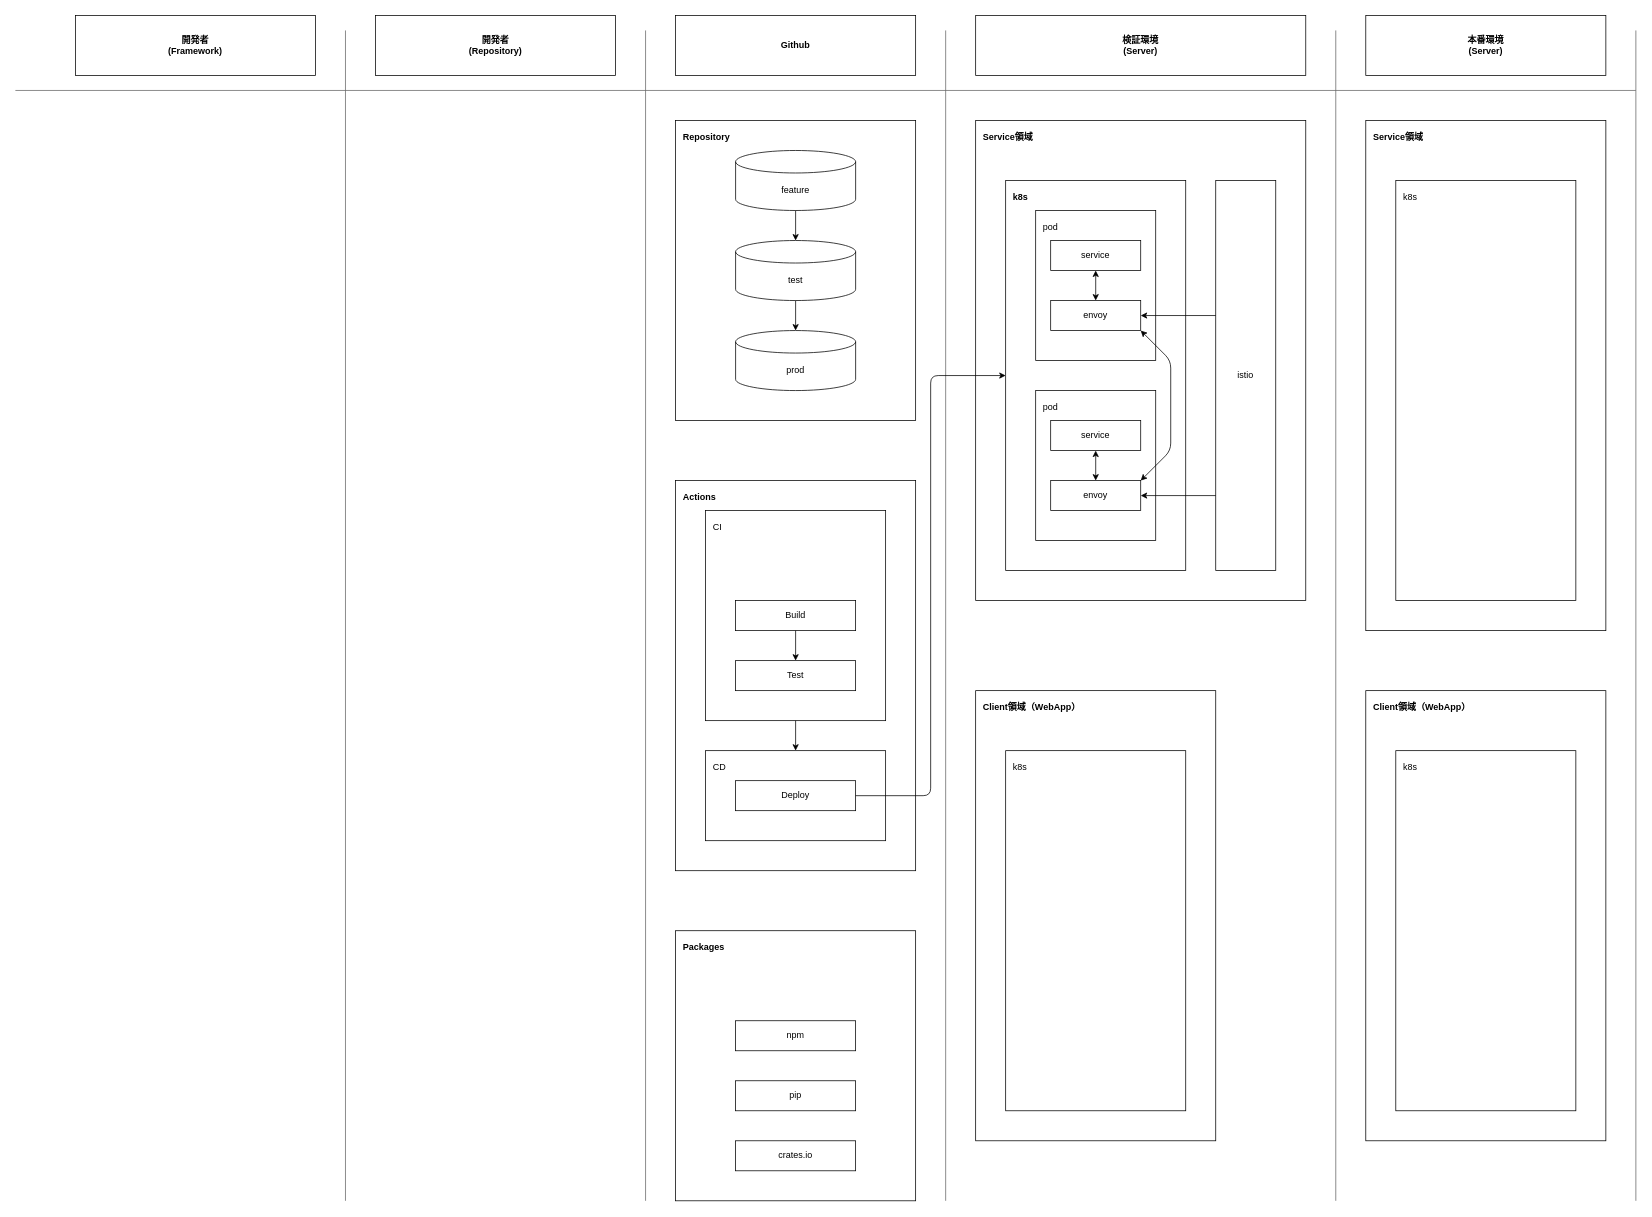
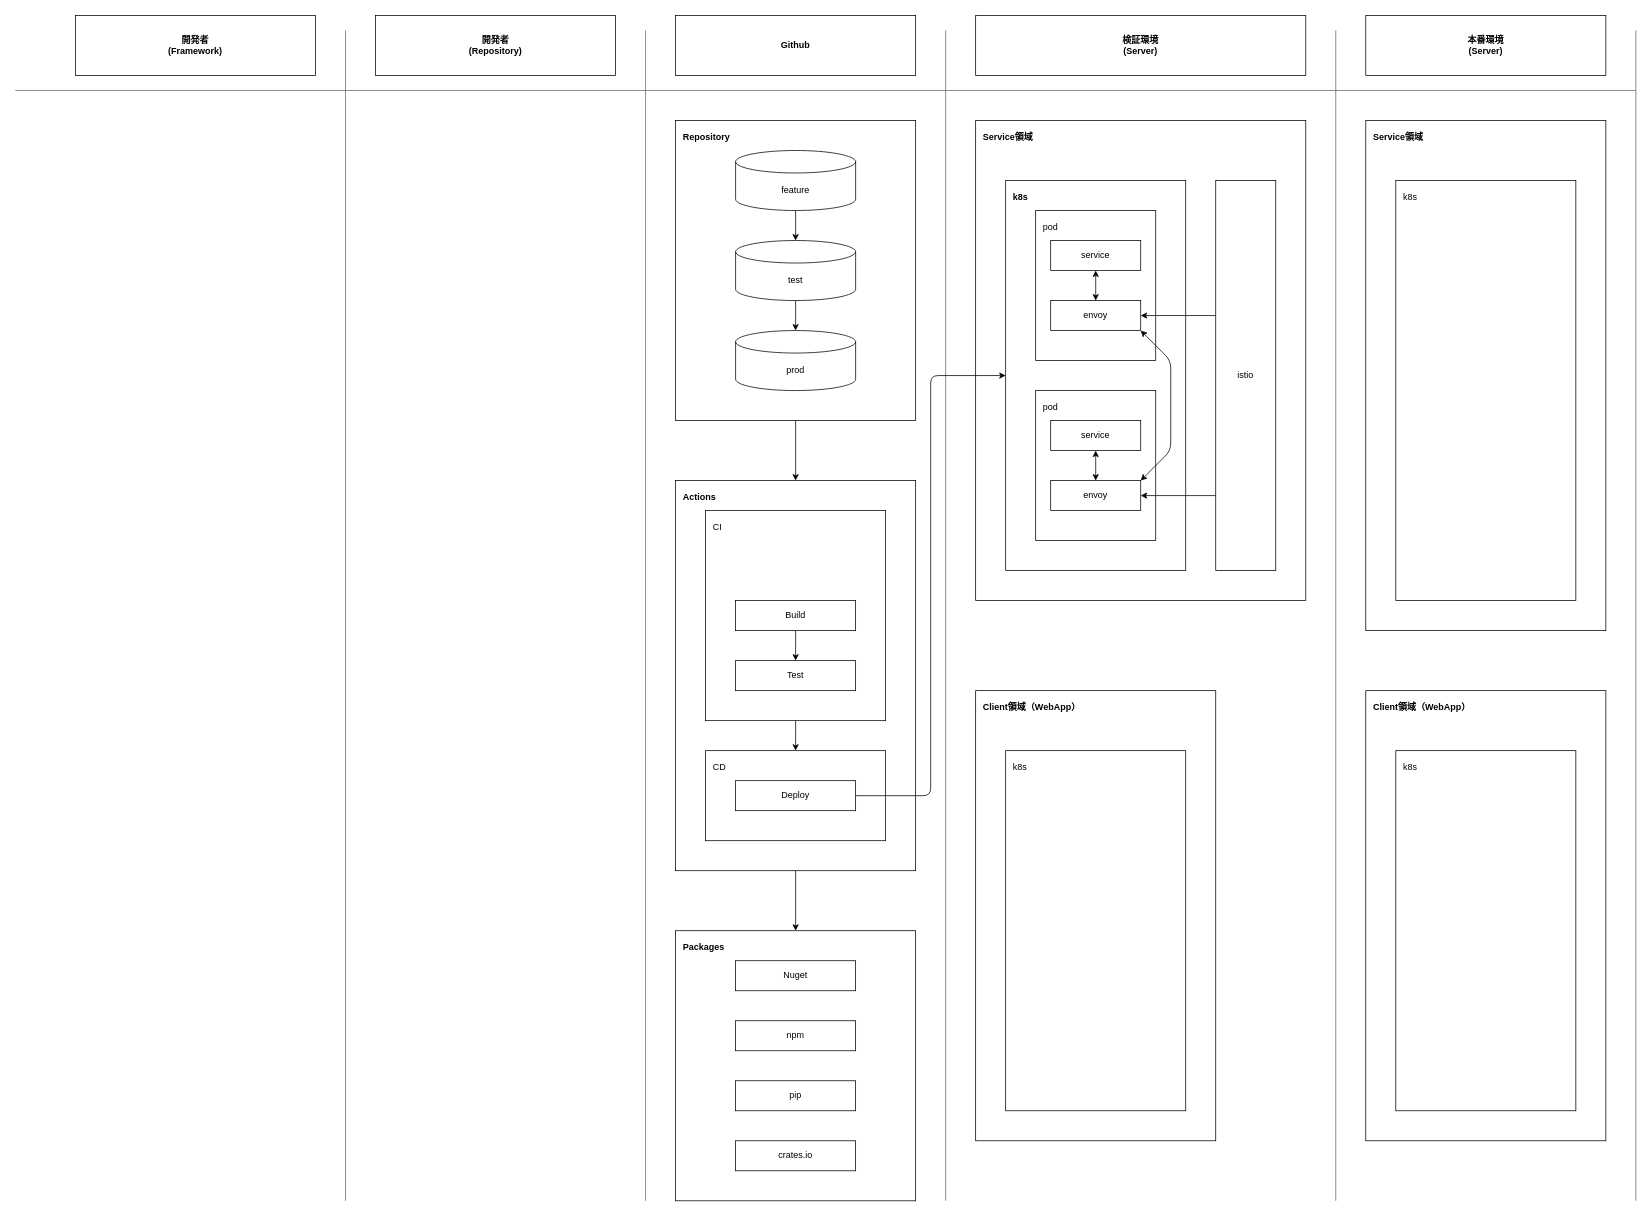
none -> (795, 447)
none -> (795, 897)
none -> (795, 975)
